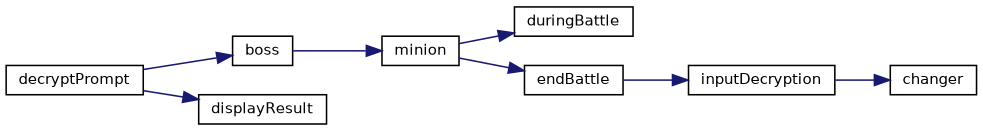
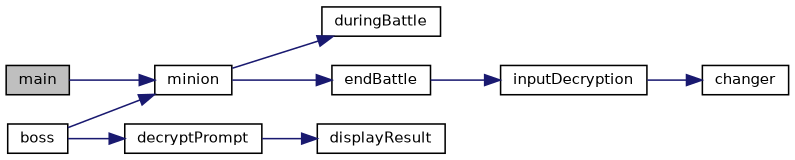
(180, 64) -> (89, 139)
none -> (38, 80)
